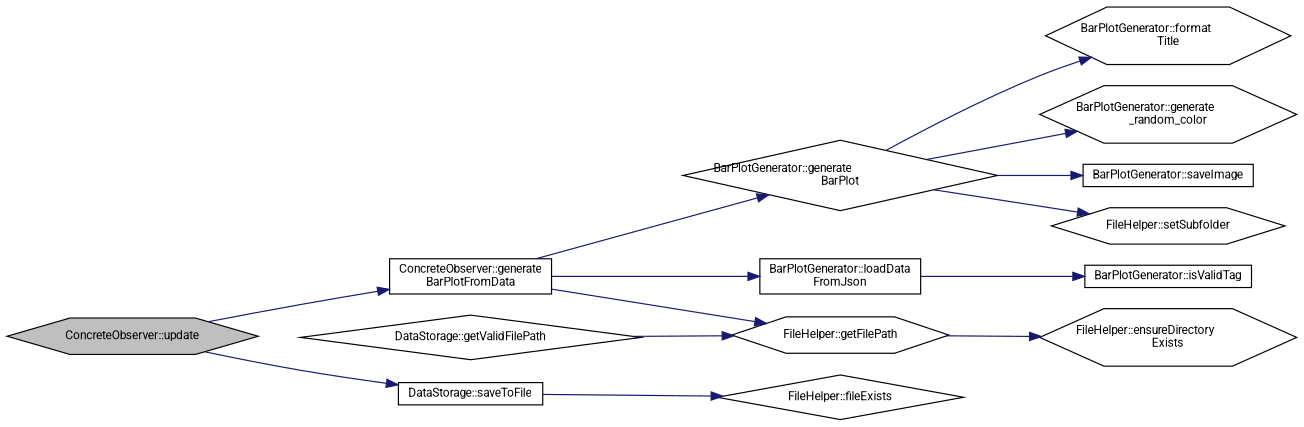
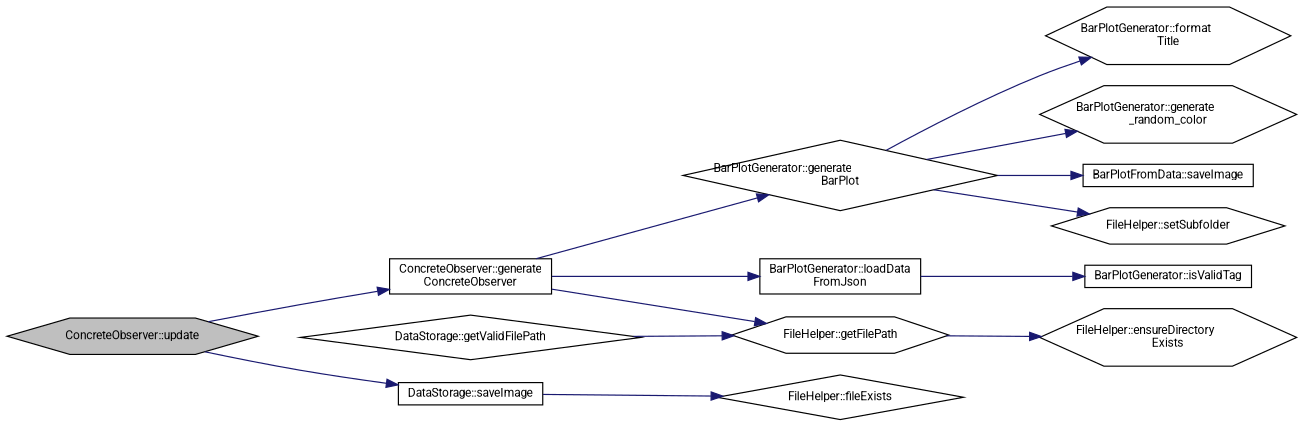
(1168, 175) -> (1168, 175)
(471, 276) -> (471, 276)
(471, 394) -> (471, 394)
